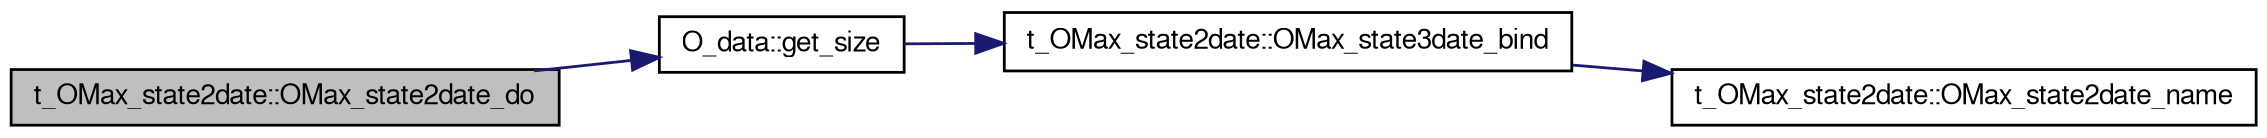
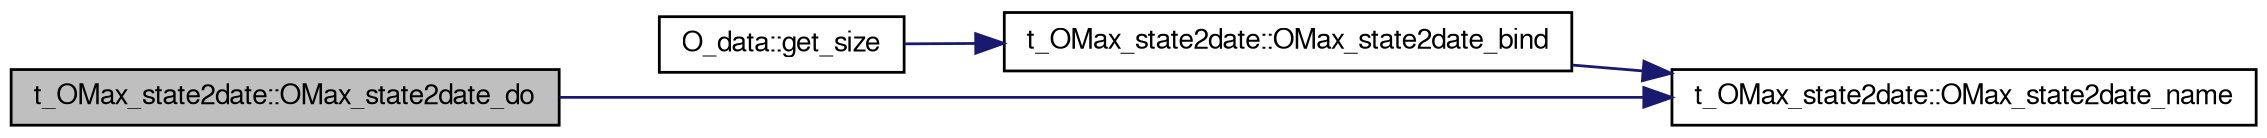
(1288, 42) -> (1288, 42)
(582, 66) -> (1102, 97)
